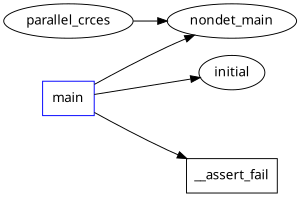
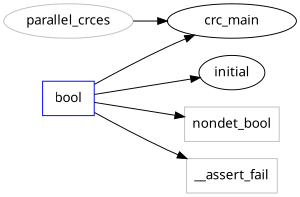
(68, 21) -> (68, 21)
(232, 21) -> (232, 21)
(68, 98) -> (68, 98)
none -> (232, 124)
(232, 176) -> (232, 176)
